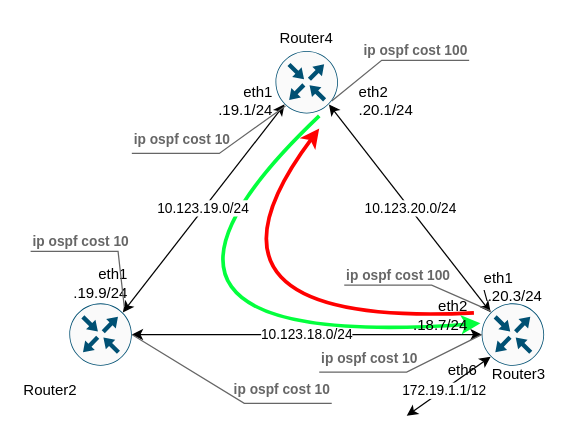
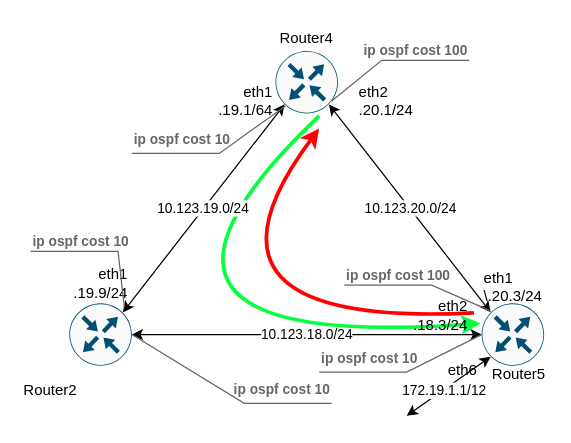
(249, 101) -> (249, 101)
(444, 316) -> (444, 316)
(519, 374) -> (519, 374)
